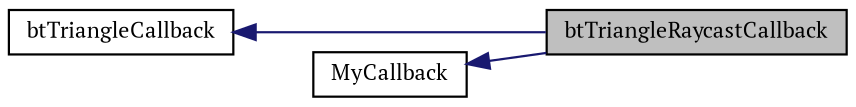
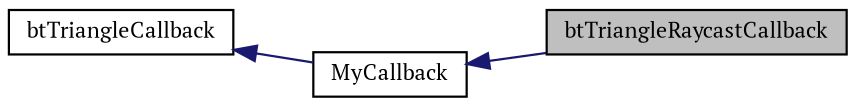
(401, 32) -> (284, 58)
